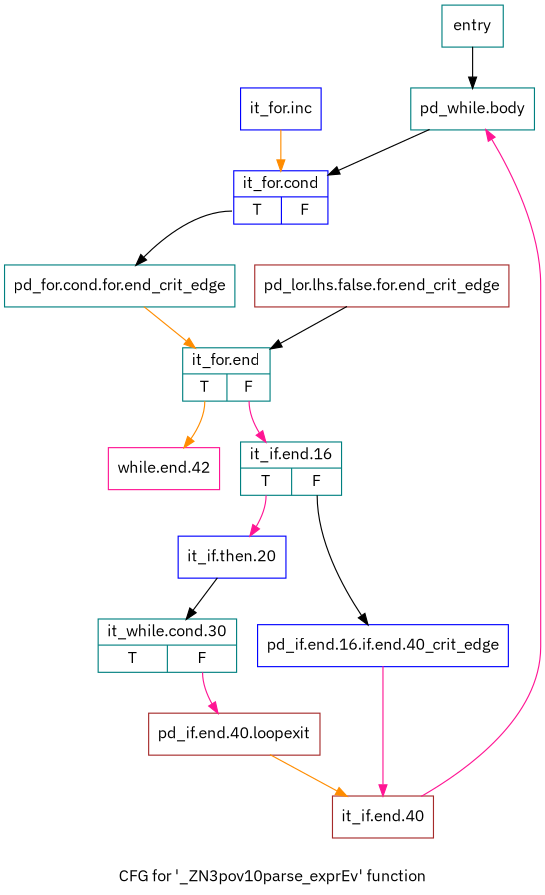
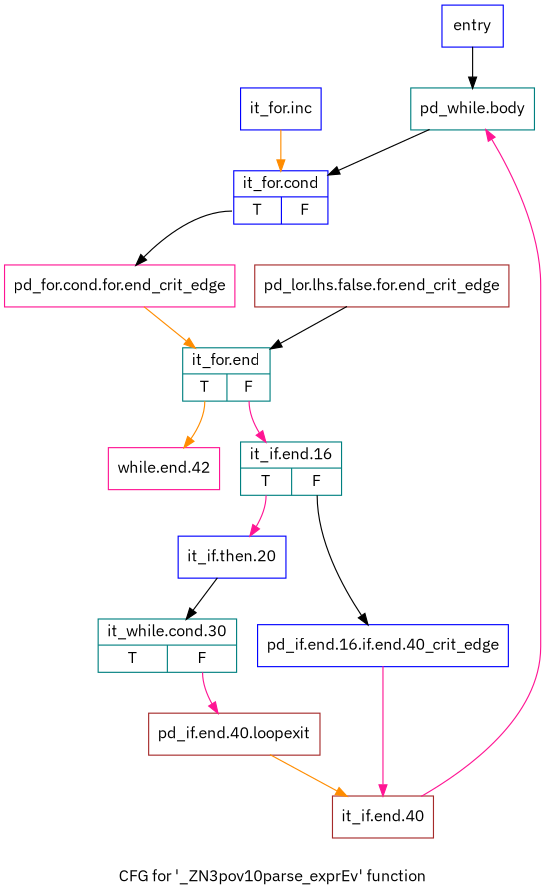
(473, 26) -> (473, 26)
(120, 286) -> (120, 286)
